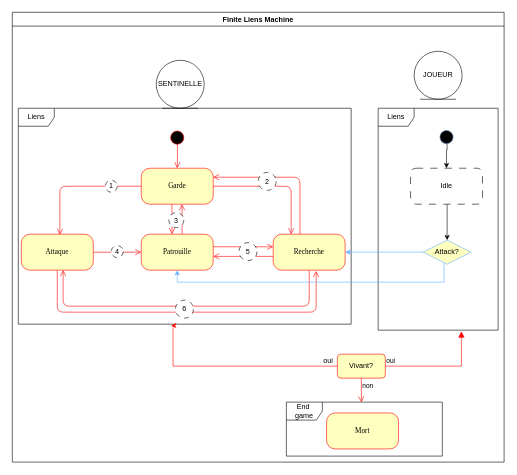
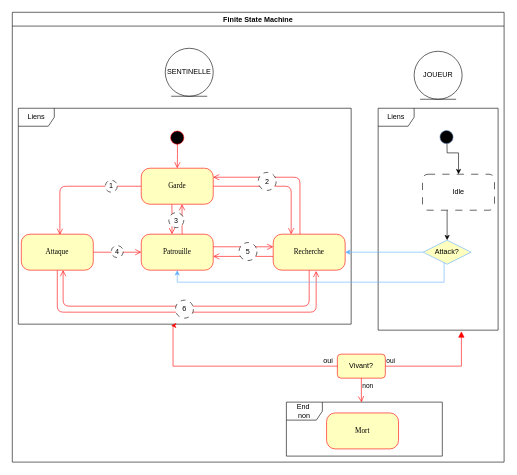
(258, 20) -> (258, 20)
(180, 84) -> (189, 72)
(447, 186) -> (459, 192)
(305, 411) -> (305, 411)
